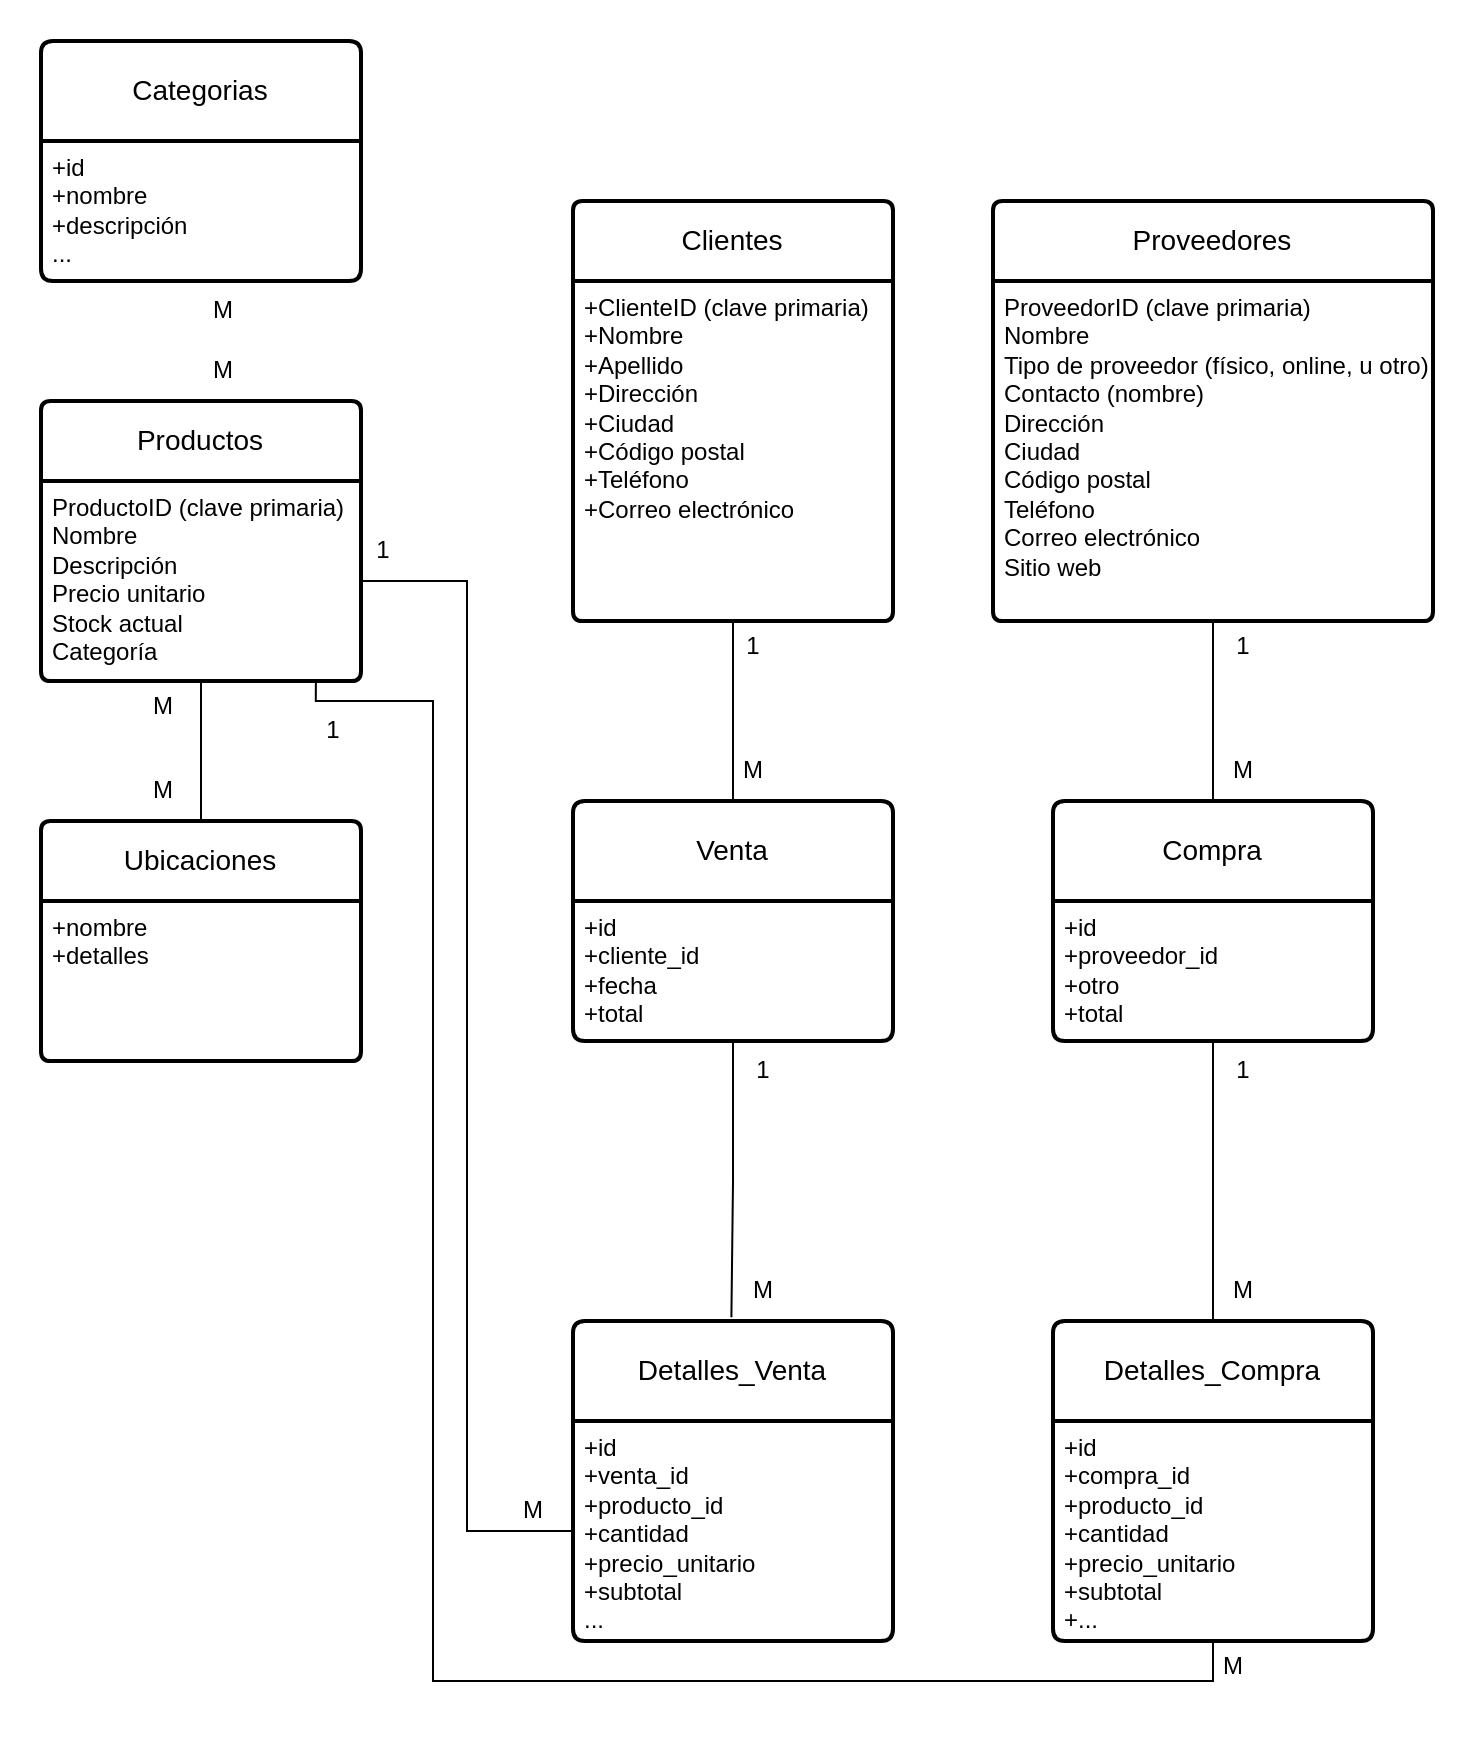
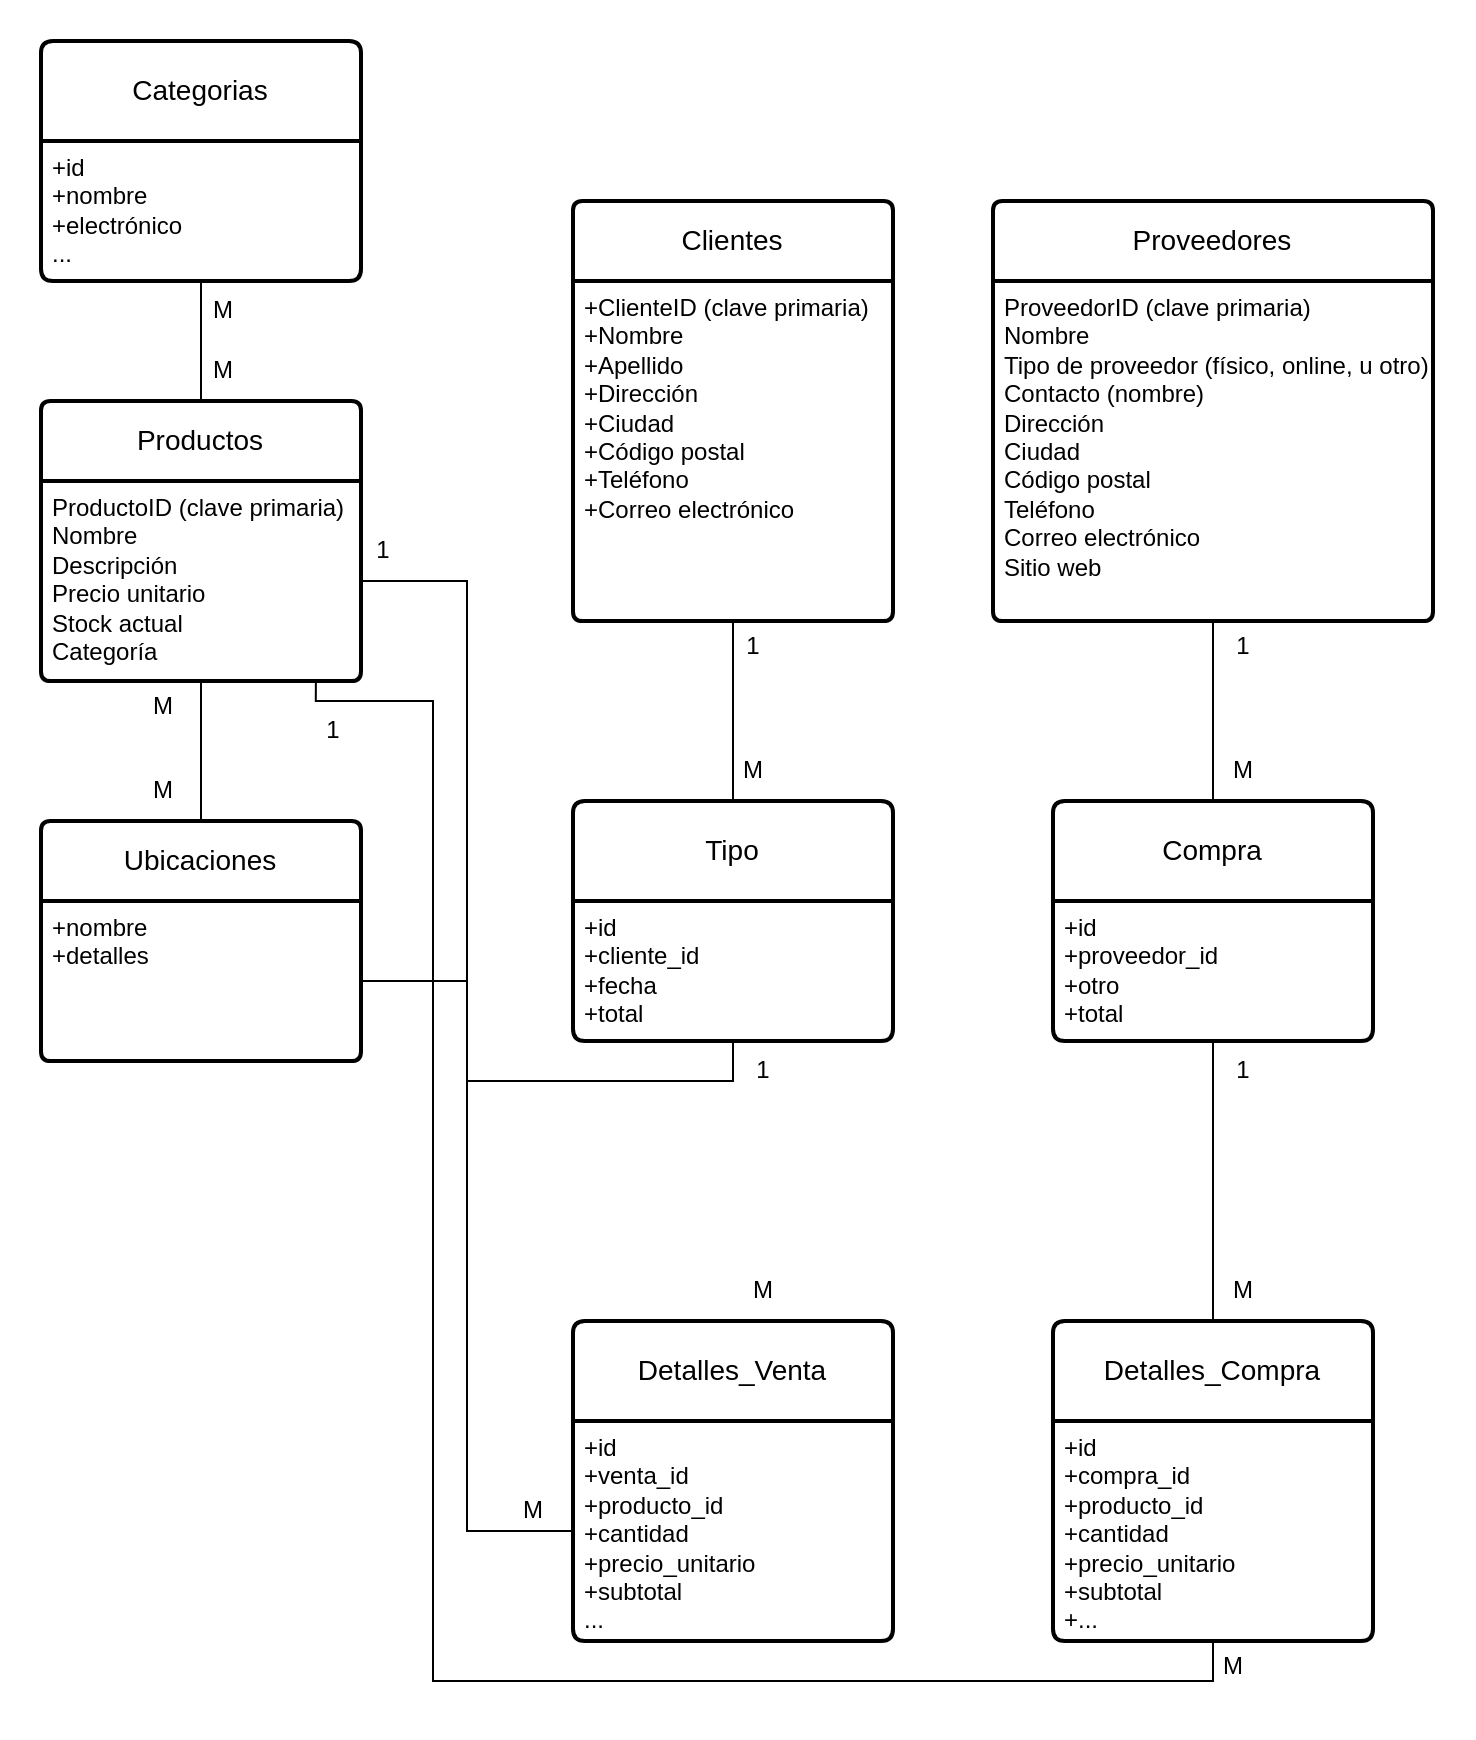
(127, 213) -> (127, 213)
none -> (201, 342)
(733, 851) -> (733, 851)
(733, 1197) -> (604, 1081)
